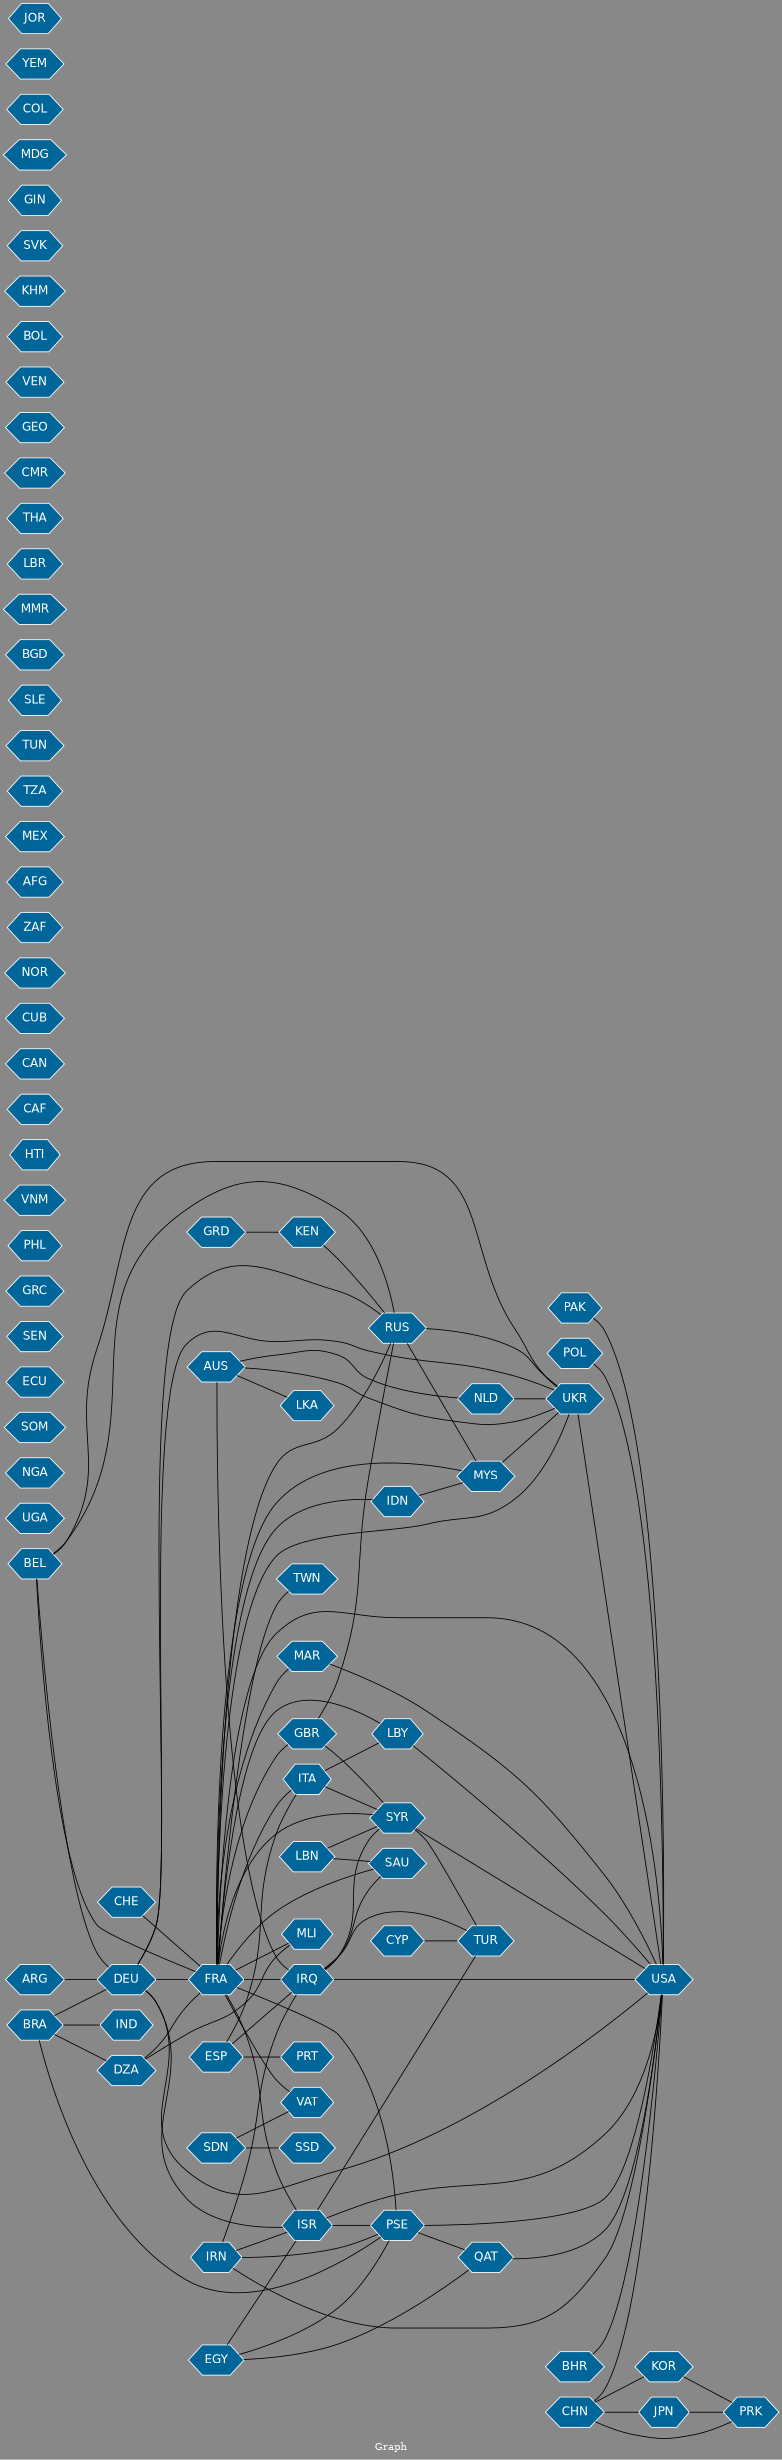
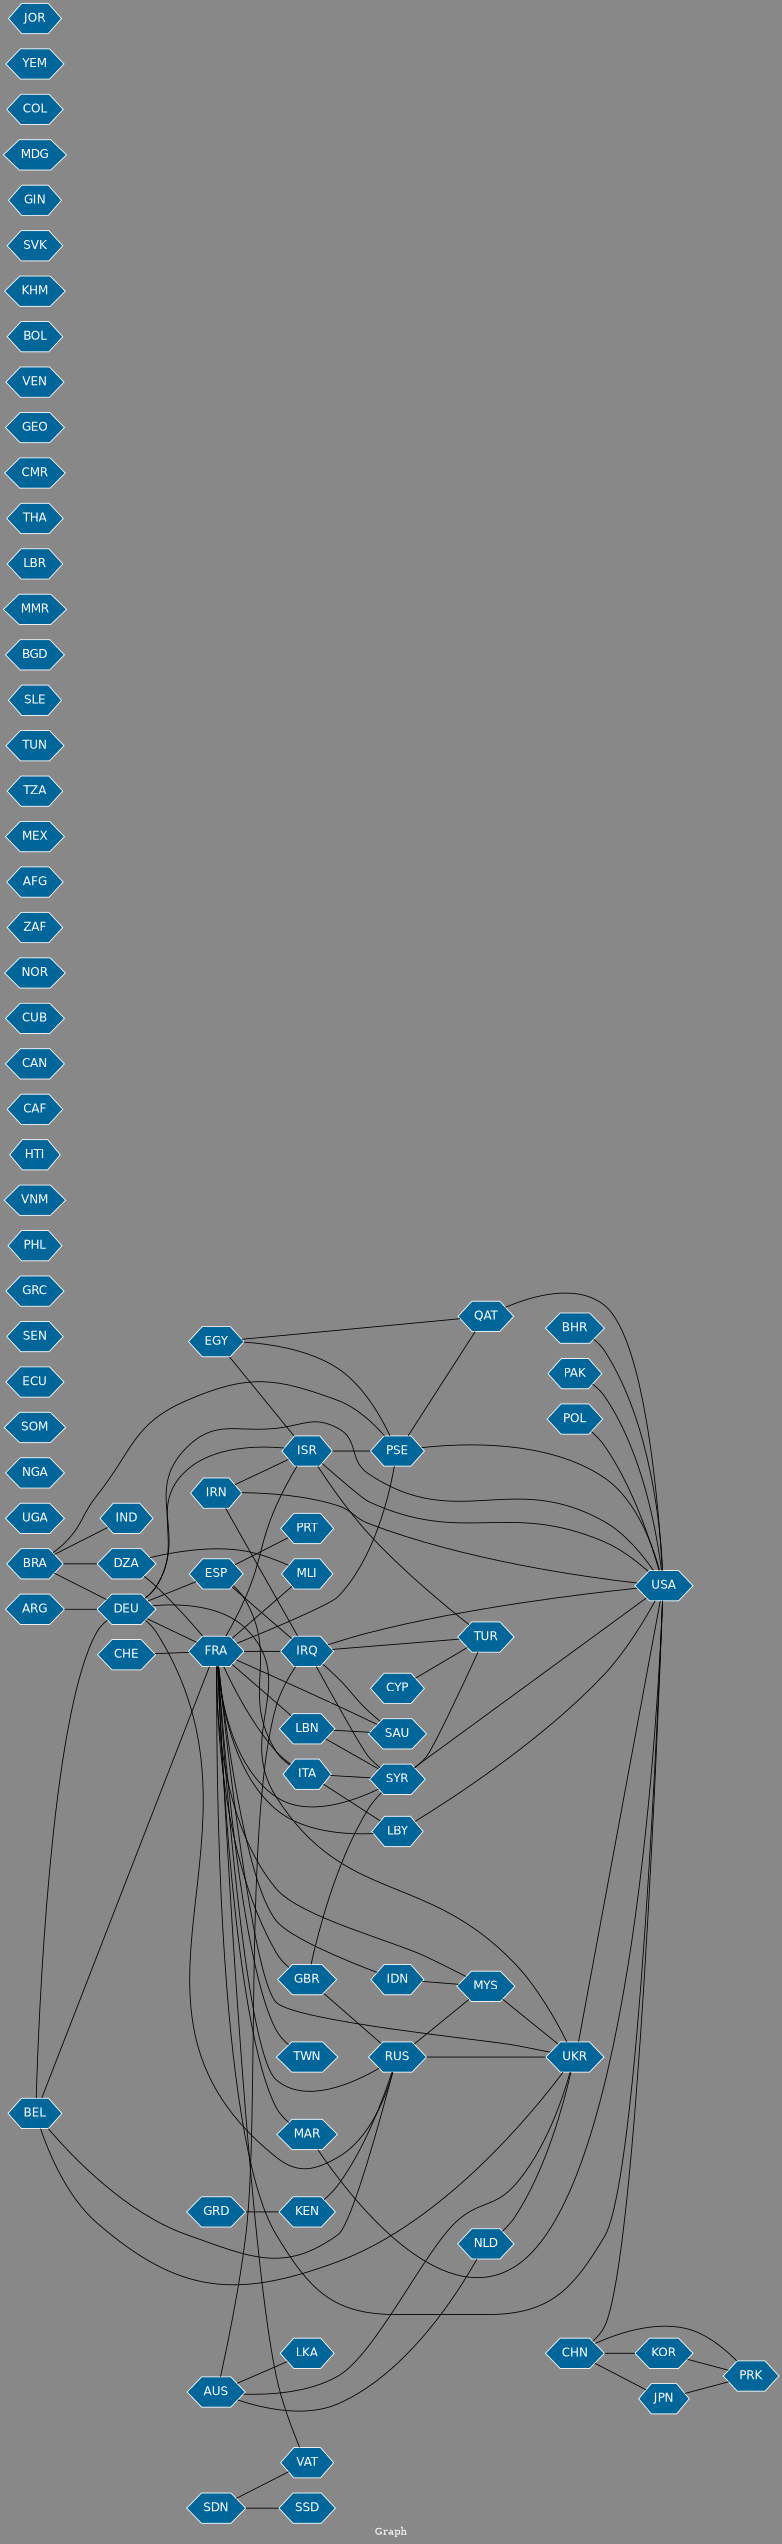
none -> (172, 1591)
none -> (254, 1684)
(311, 2253) -> none
